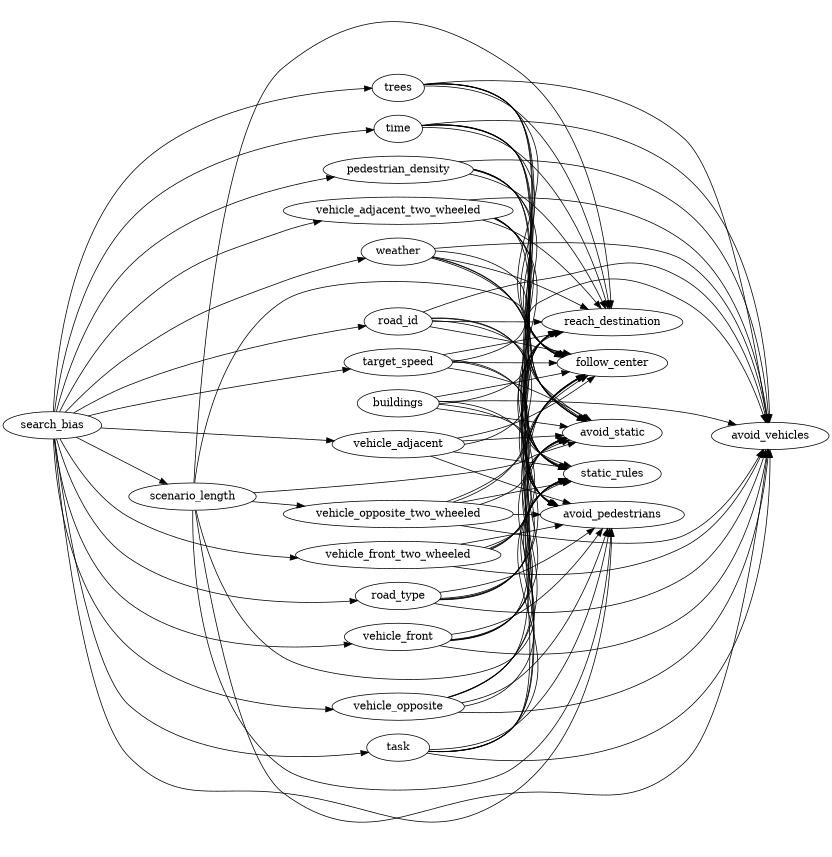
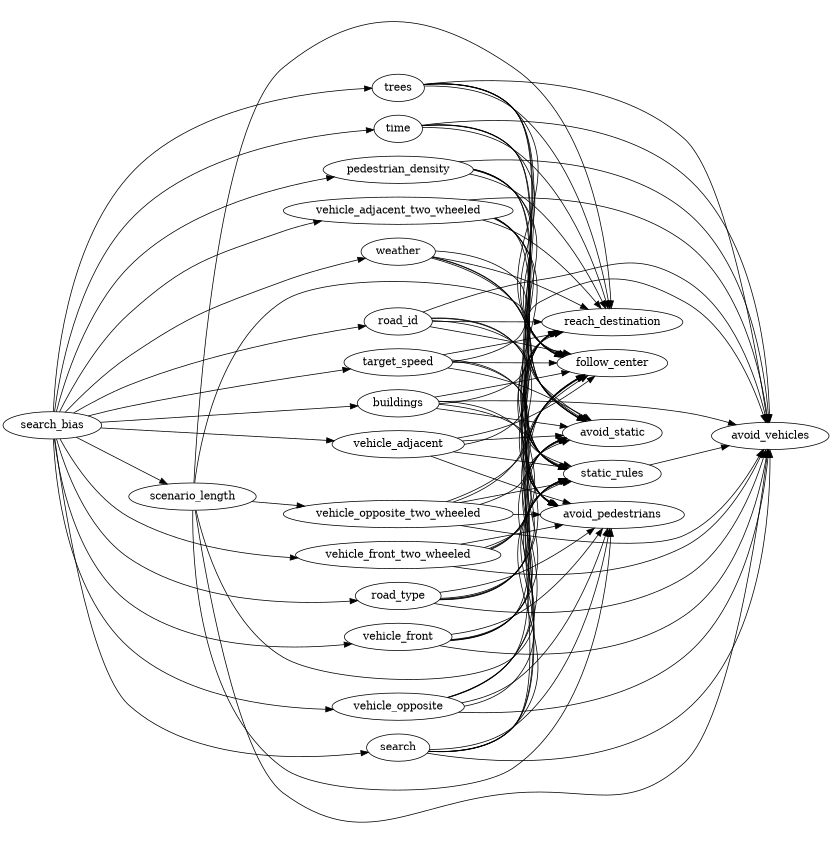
(649, 249) -> (686, 456)
(531, 279) -> none
(413, 479) -> none
(398, 748) -> (398, 748)
(298, 795) -> (225, 414)
